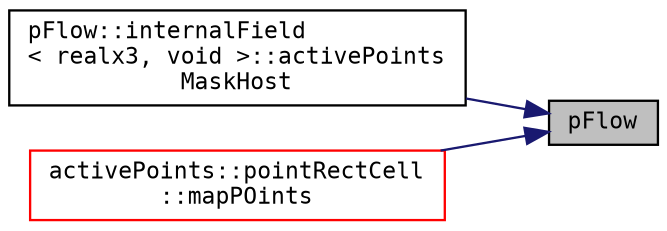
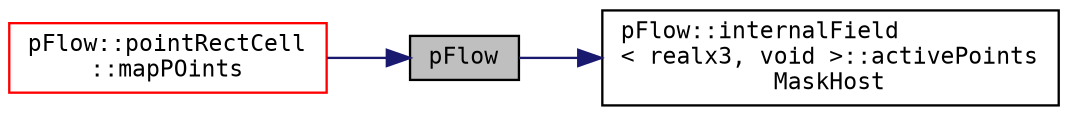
(496, 104) -> (549, 58)
(237, 185) -> (168, 58)
